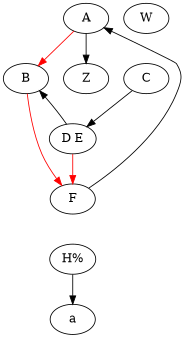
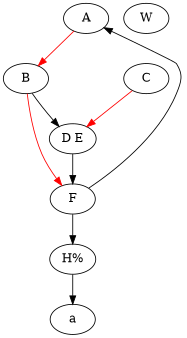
(86, 79) -> none
(113, 106) -> (113, 106)
(56, 110) -> (42, 107)
(73, 165) -> (73, 165)
none -> (73, 225)
